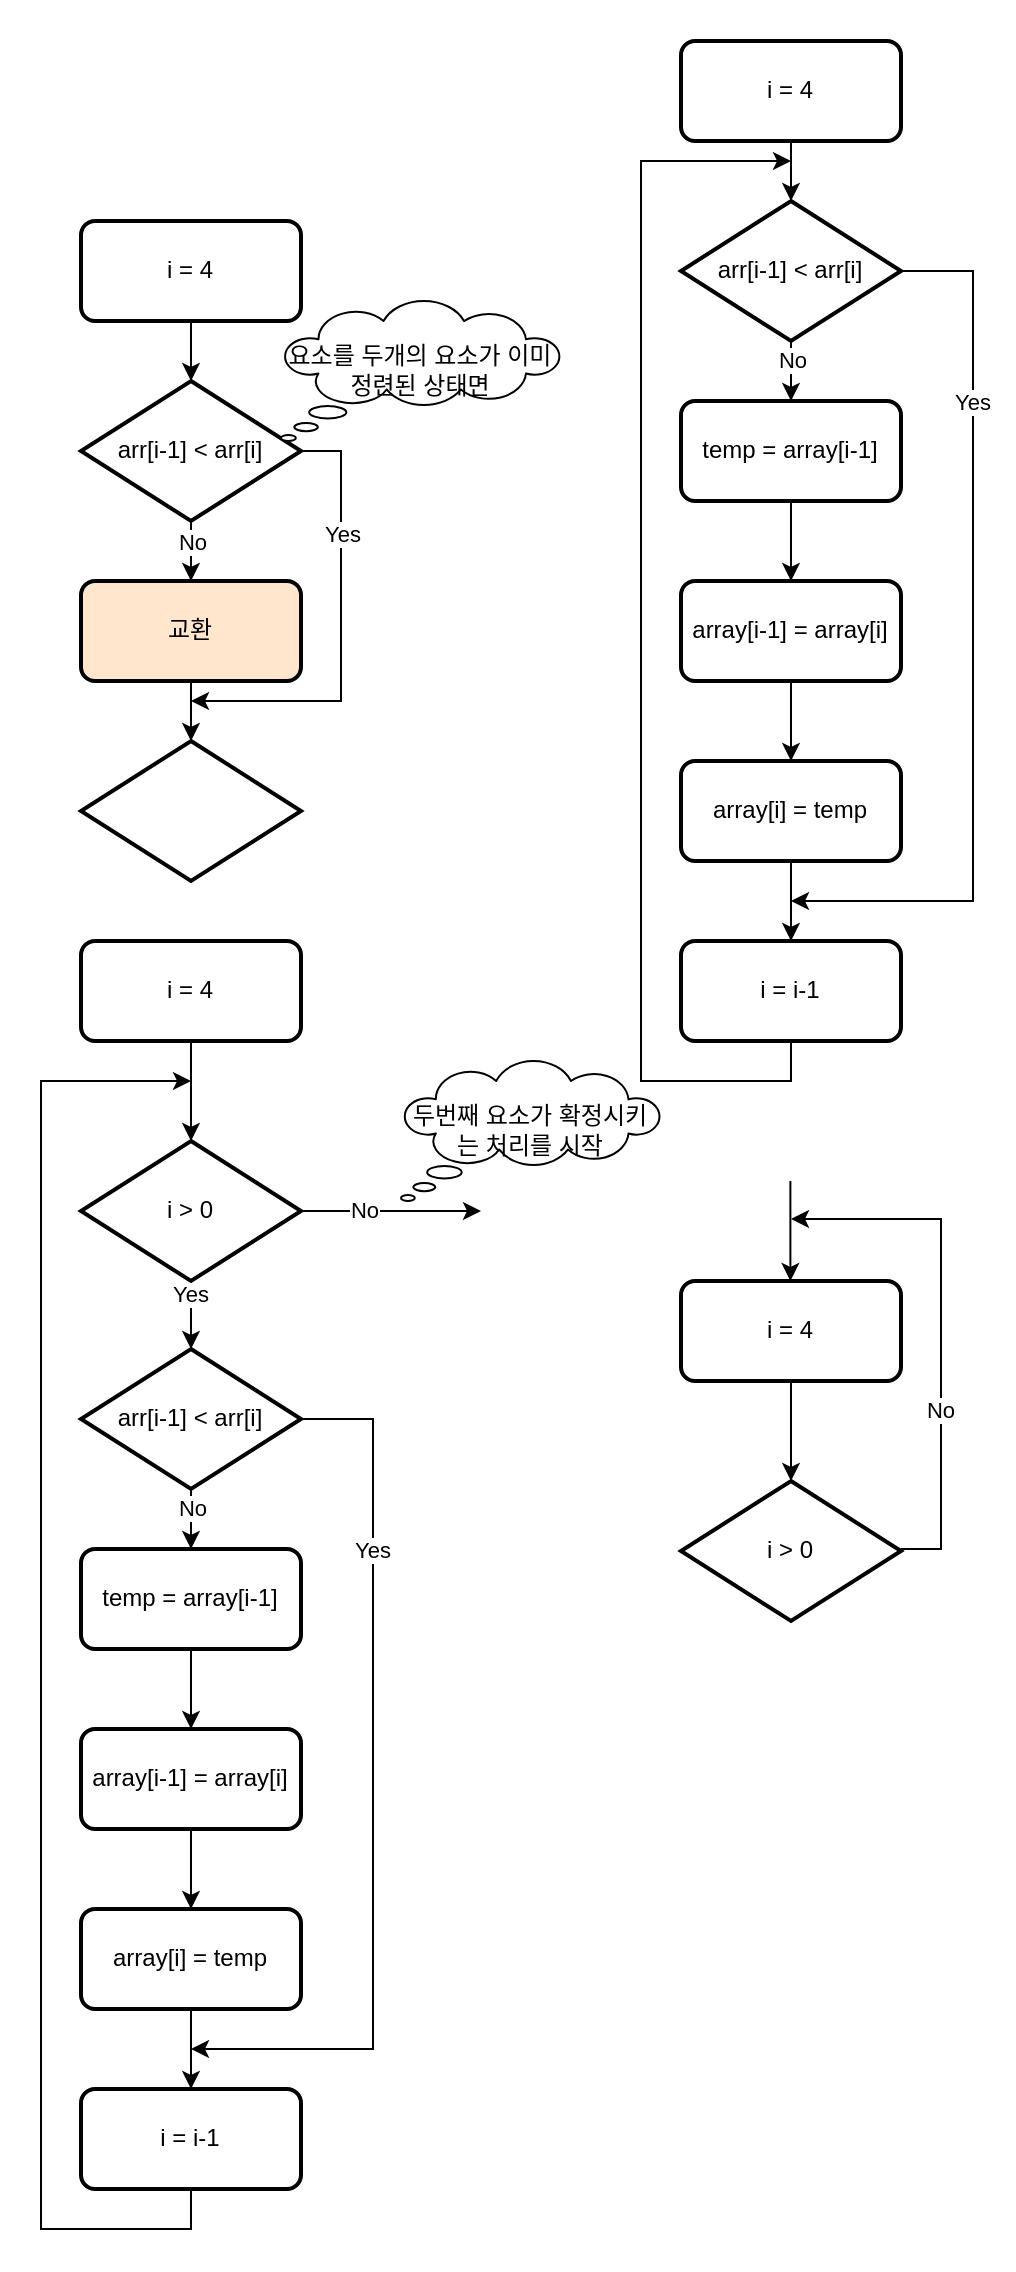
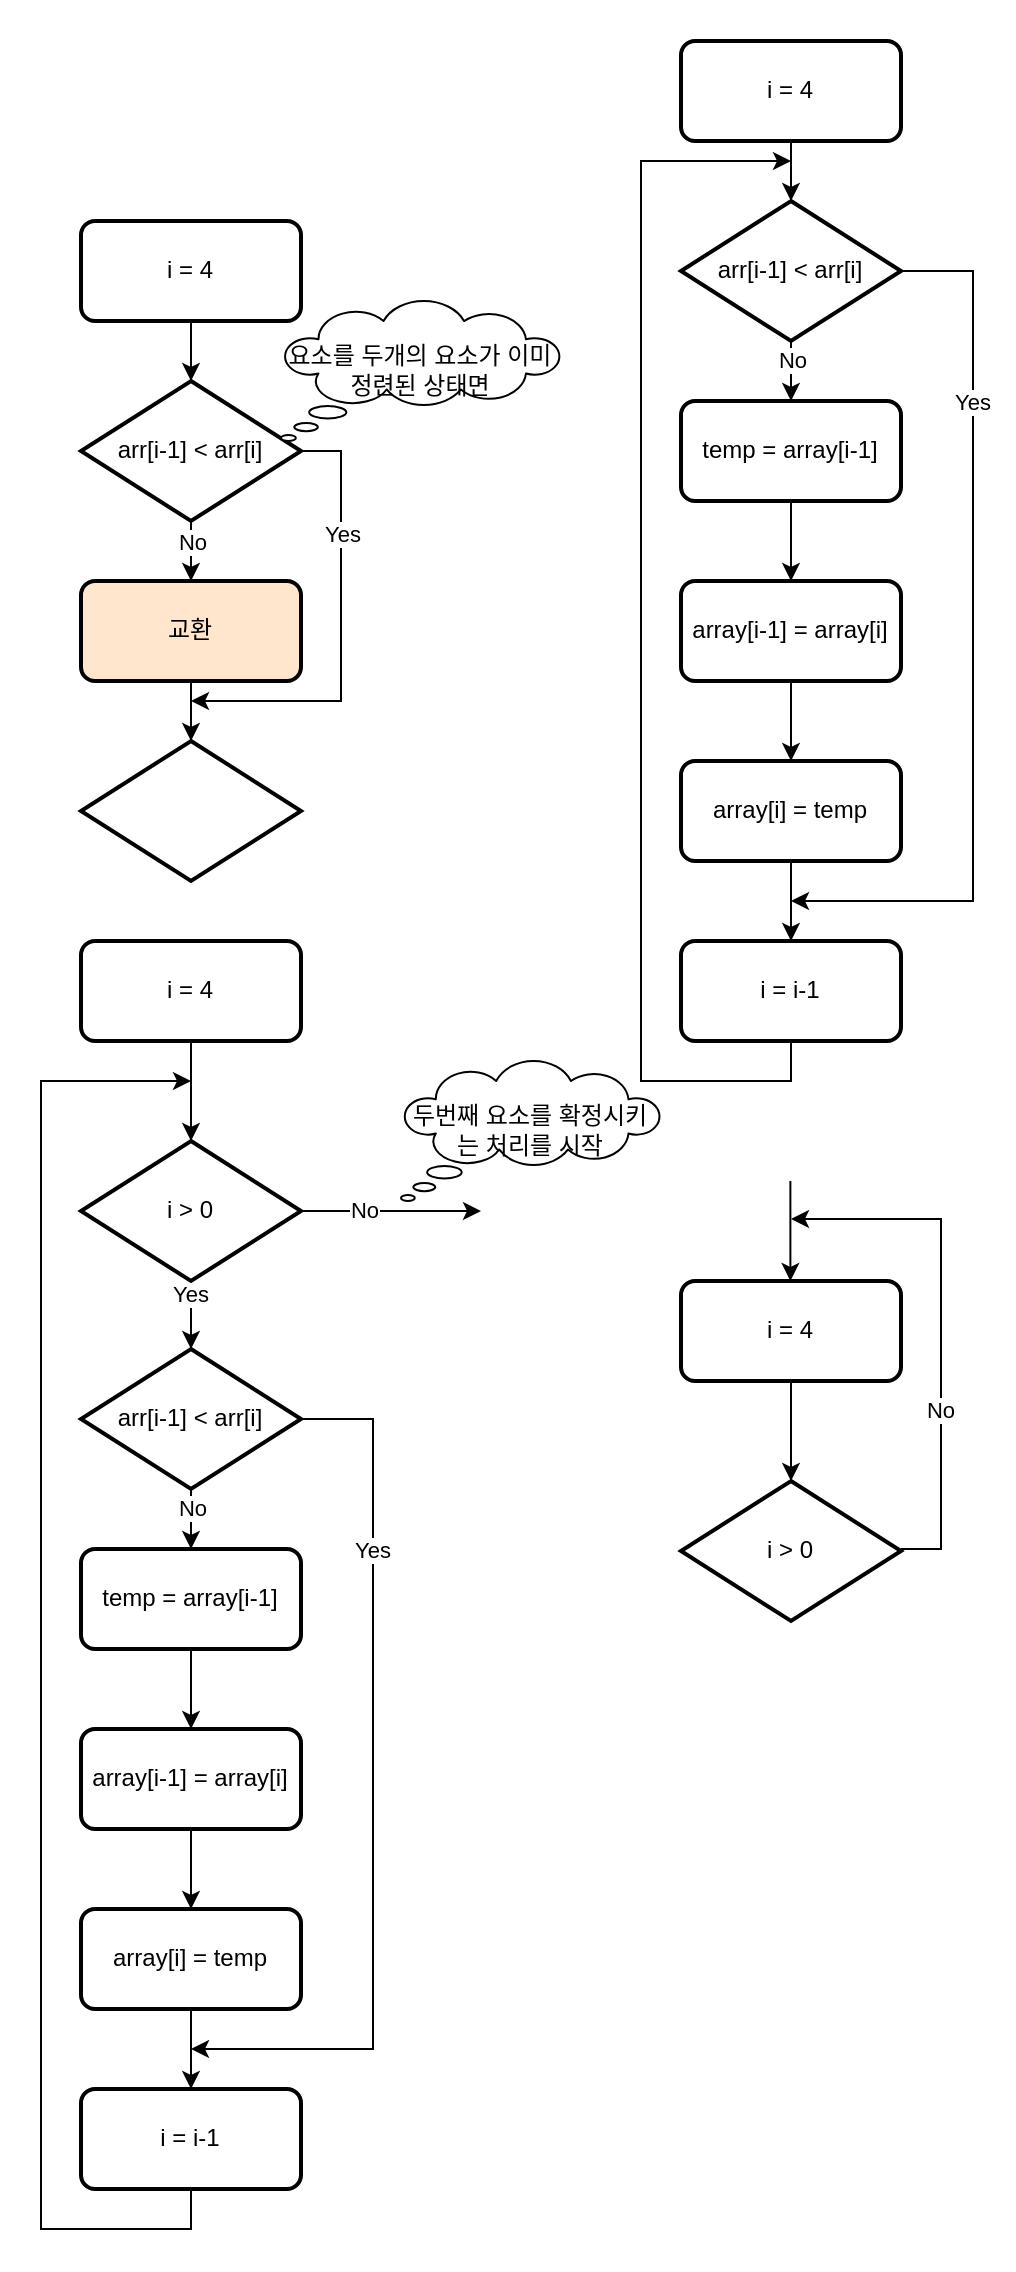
(531, 1131) -> (531, 1131)
